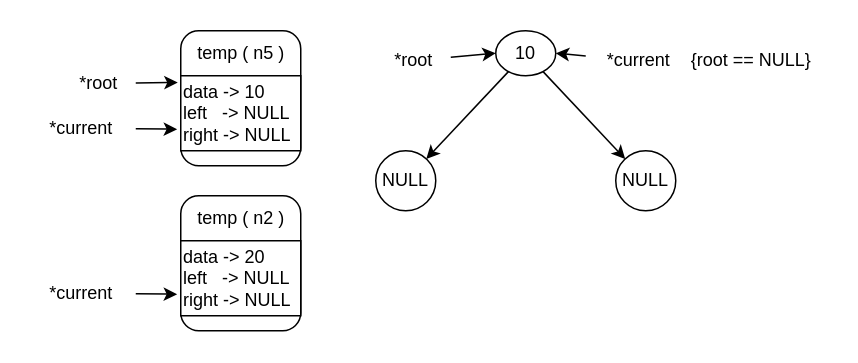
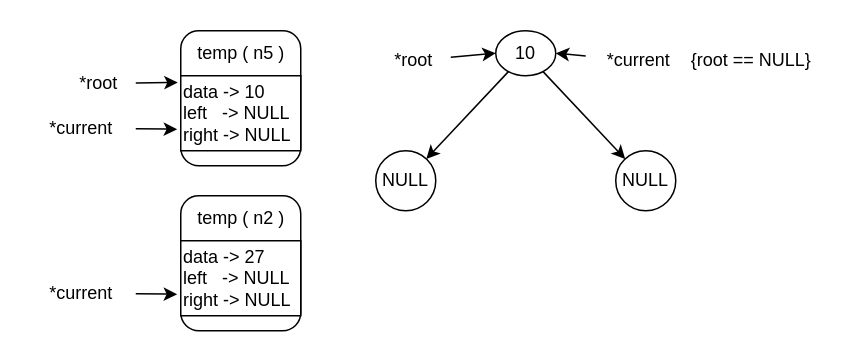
(242, 278) -> (242, 278)
